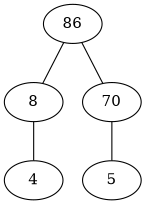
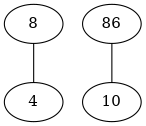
(53, 63) -> none
(112, 102) -> (112, 102)
(112, 180) -> none
